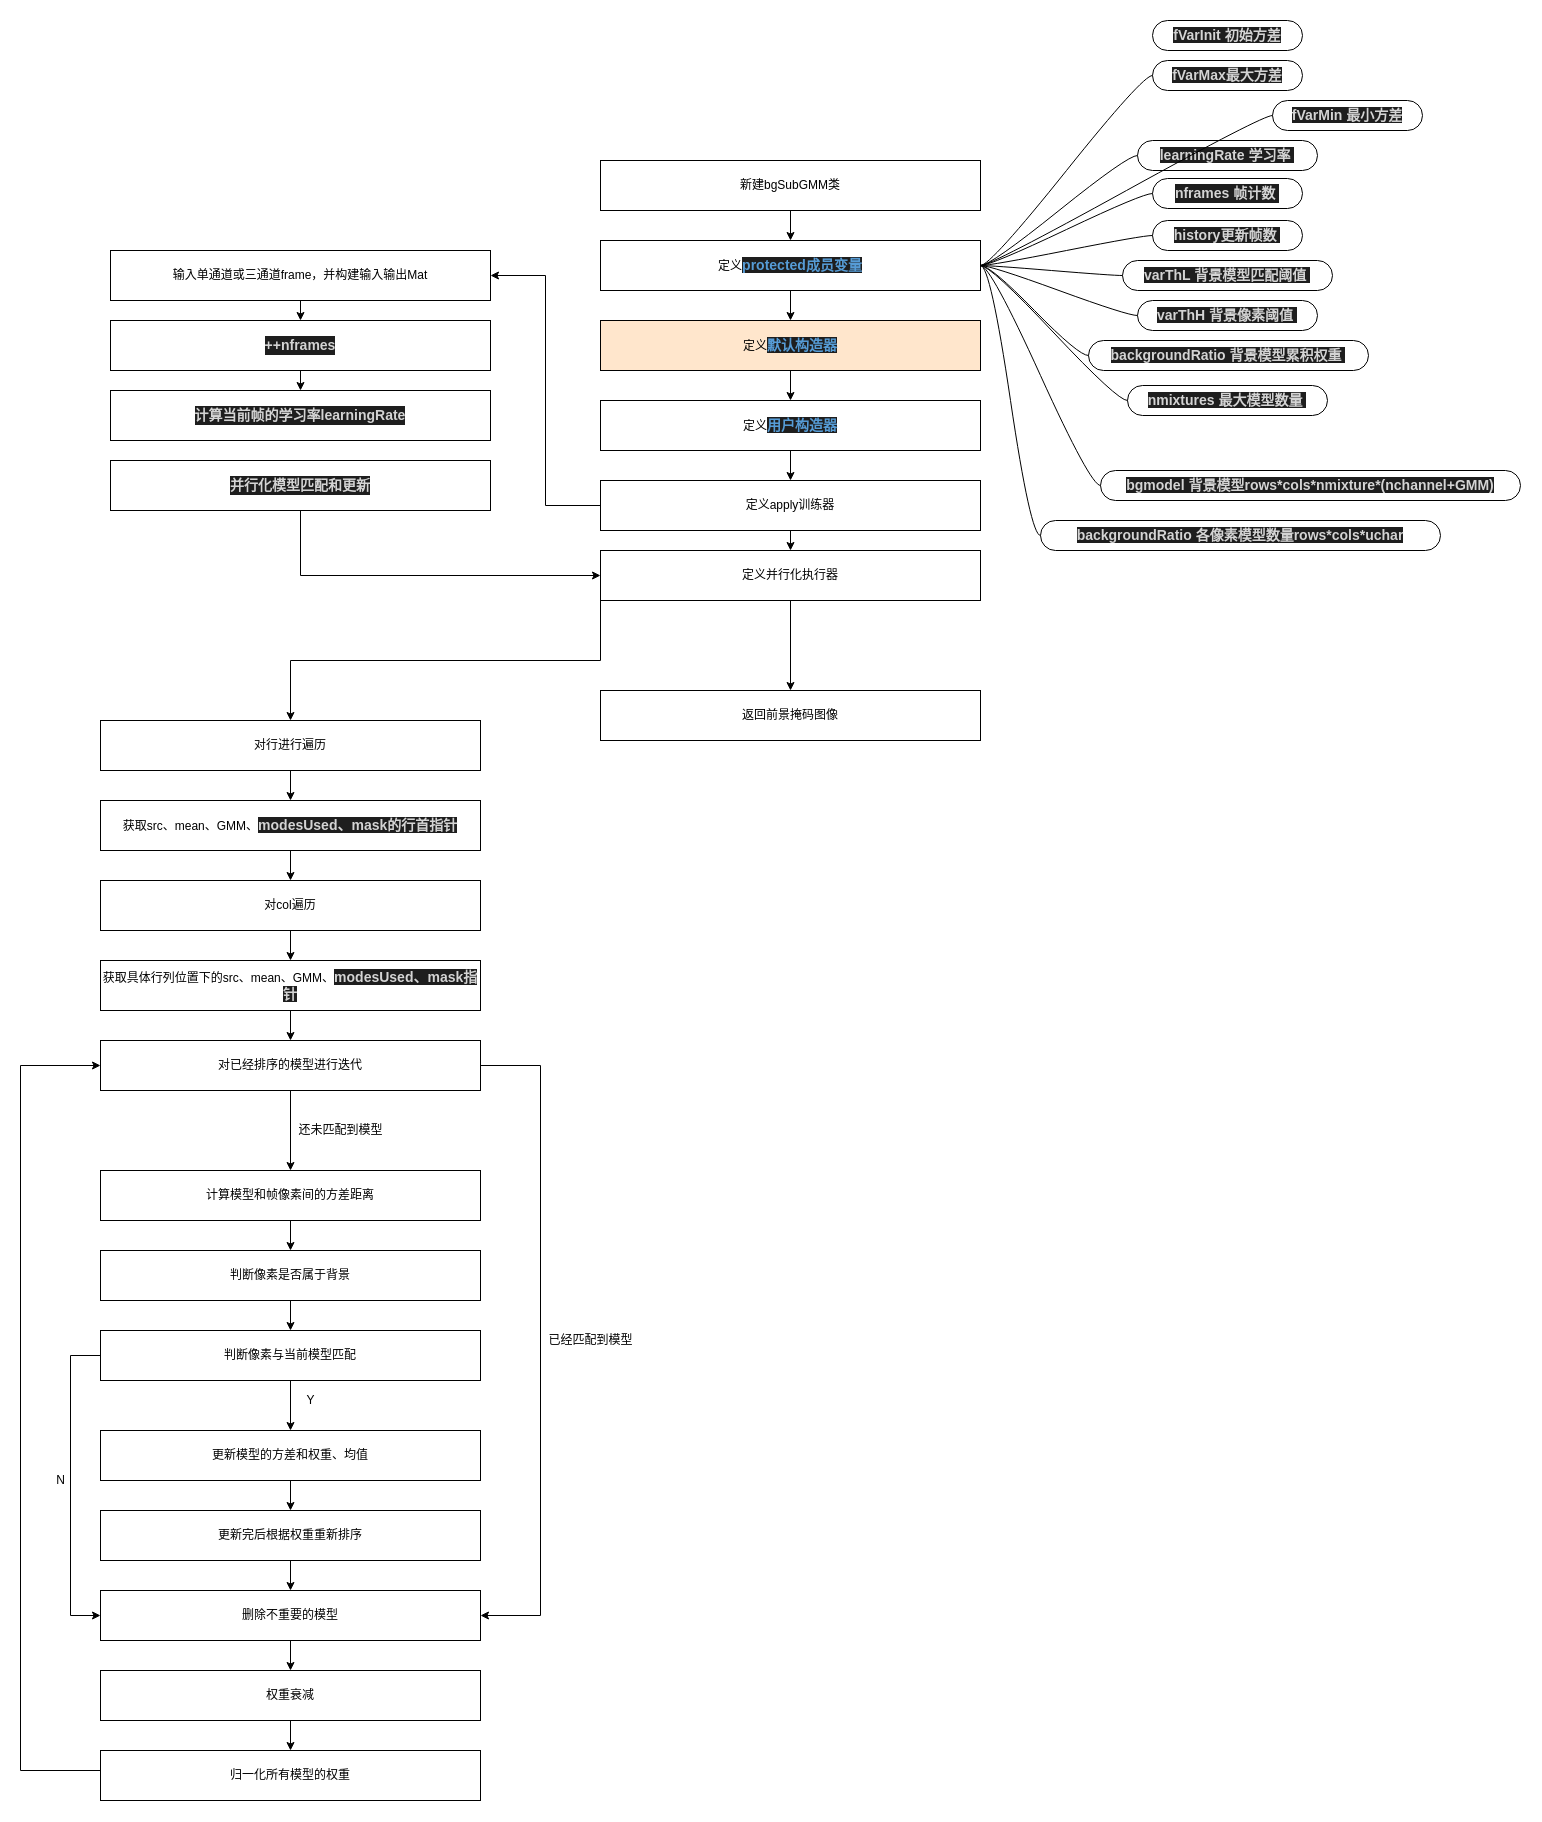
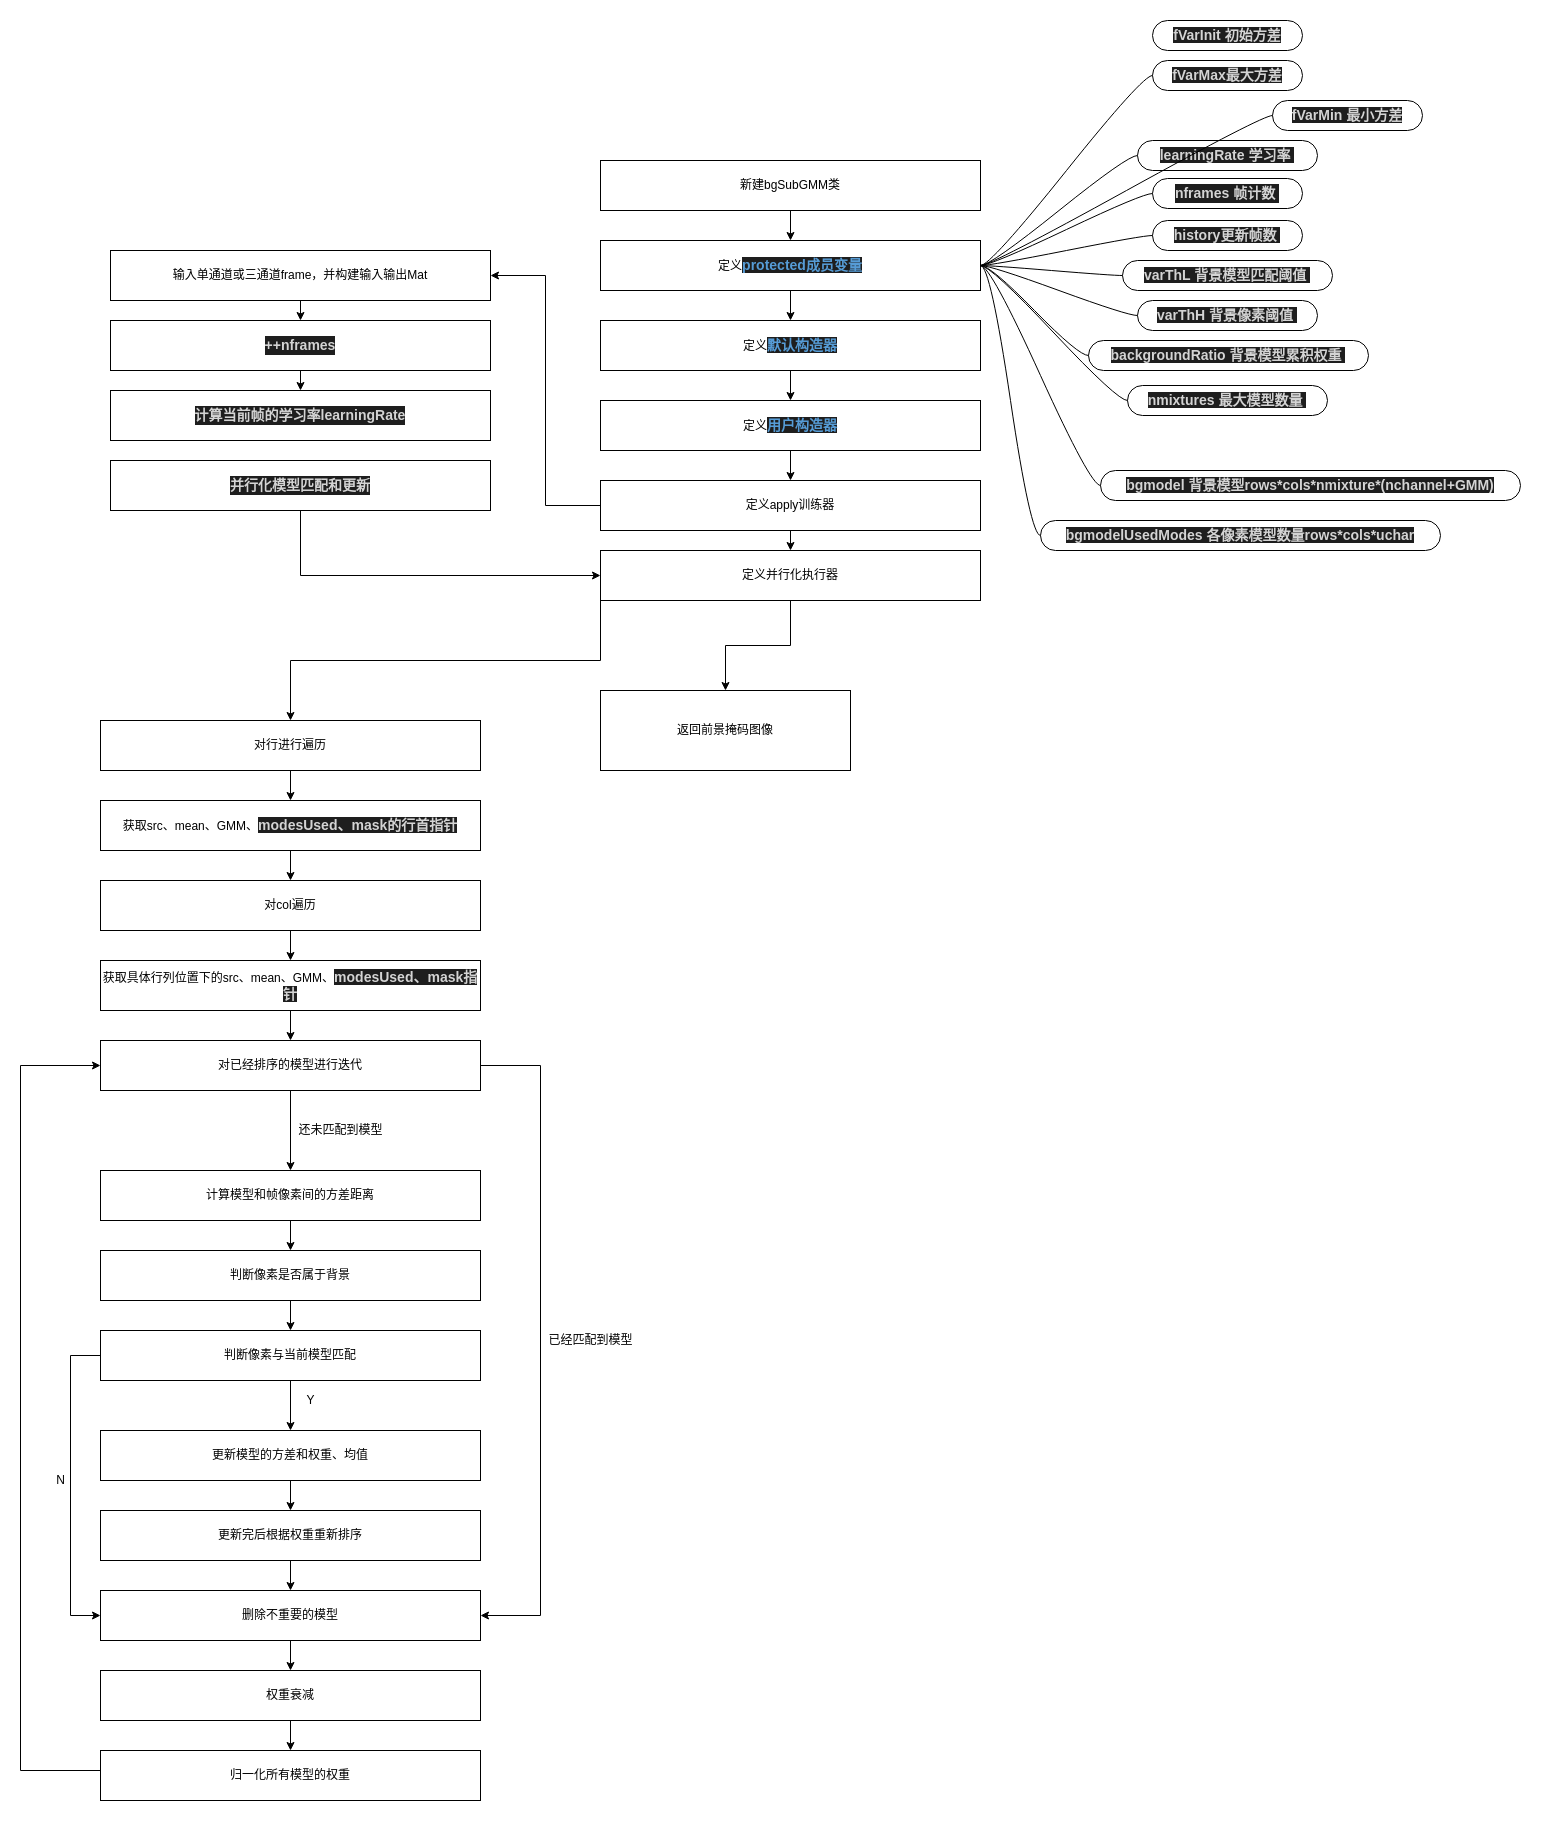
(791, 346) -> (791, 346)
(1241, 536) -> (1241, 536)
(791, 716) -> (726, 731)
